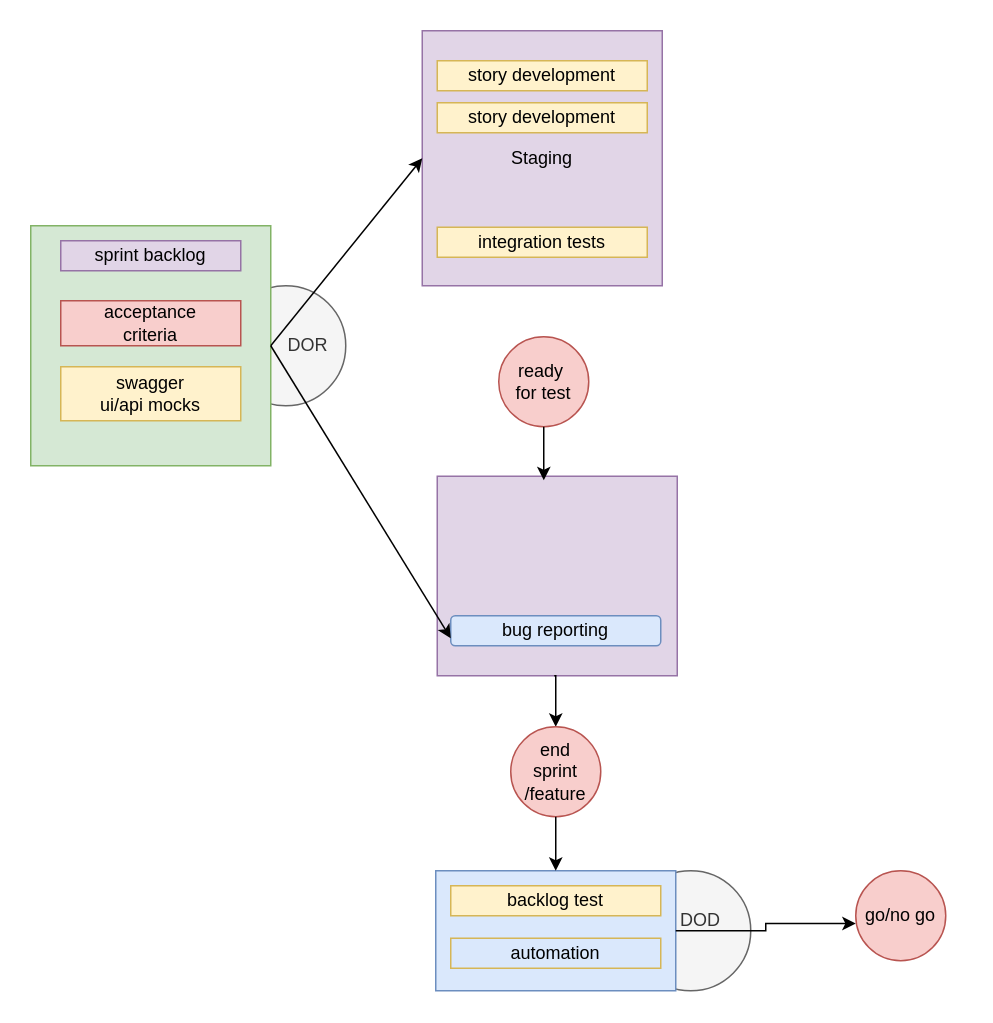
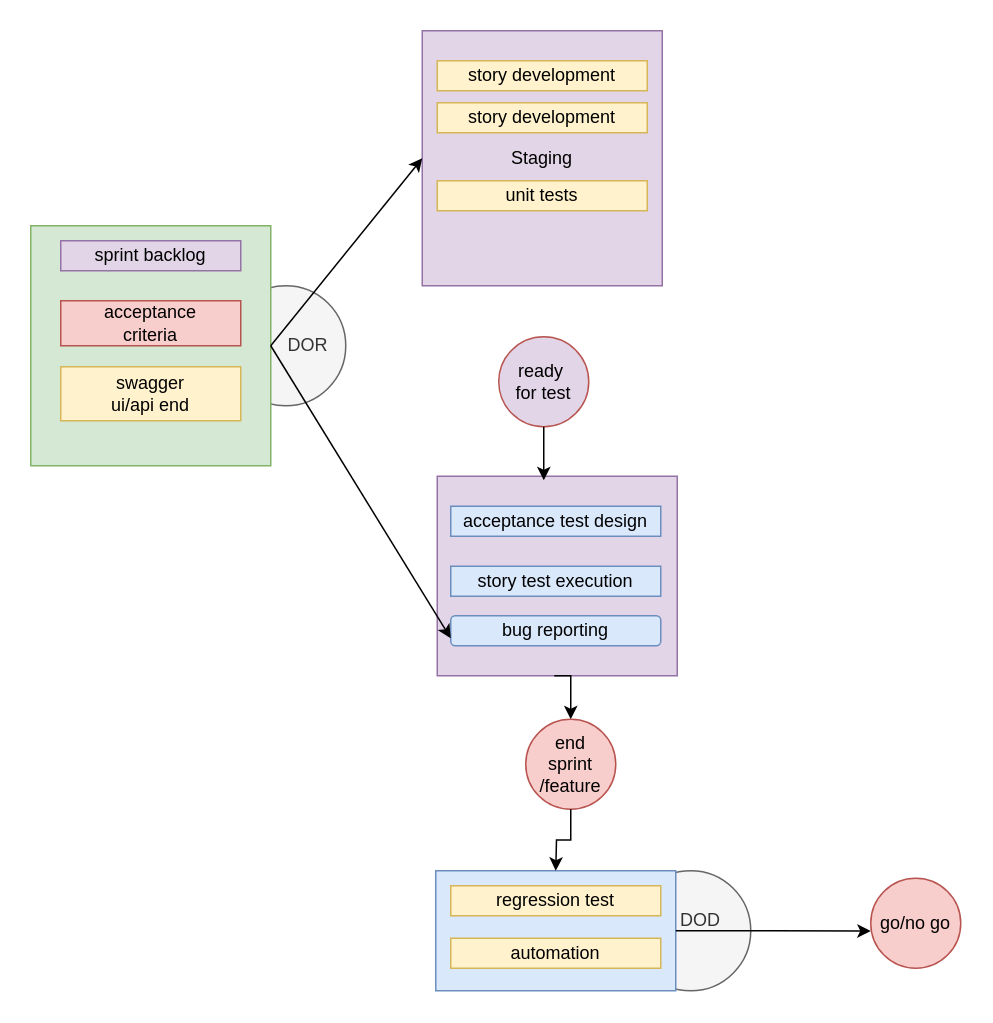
none -> (542, 196)
(542, 242) -> none
(544, 382) -> (544, 382)
(151, 394) -> (151, 394)
none -> (556, 521)
none -> (556, 581)
(556, 772) -> (571, 764)
(556, 901) -> (556, 901)
(901, 916) -> (916, 923)
(556, 953) -> (556, 953)
